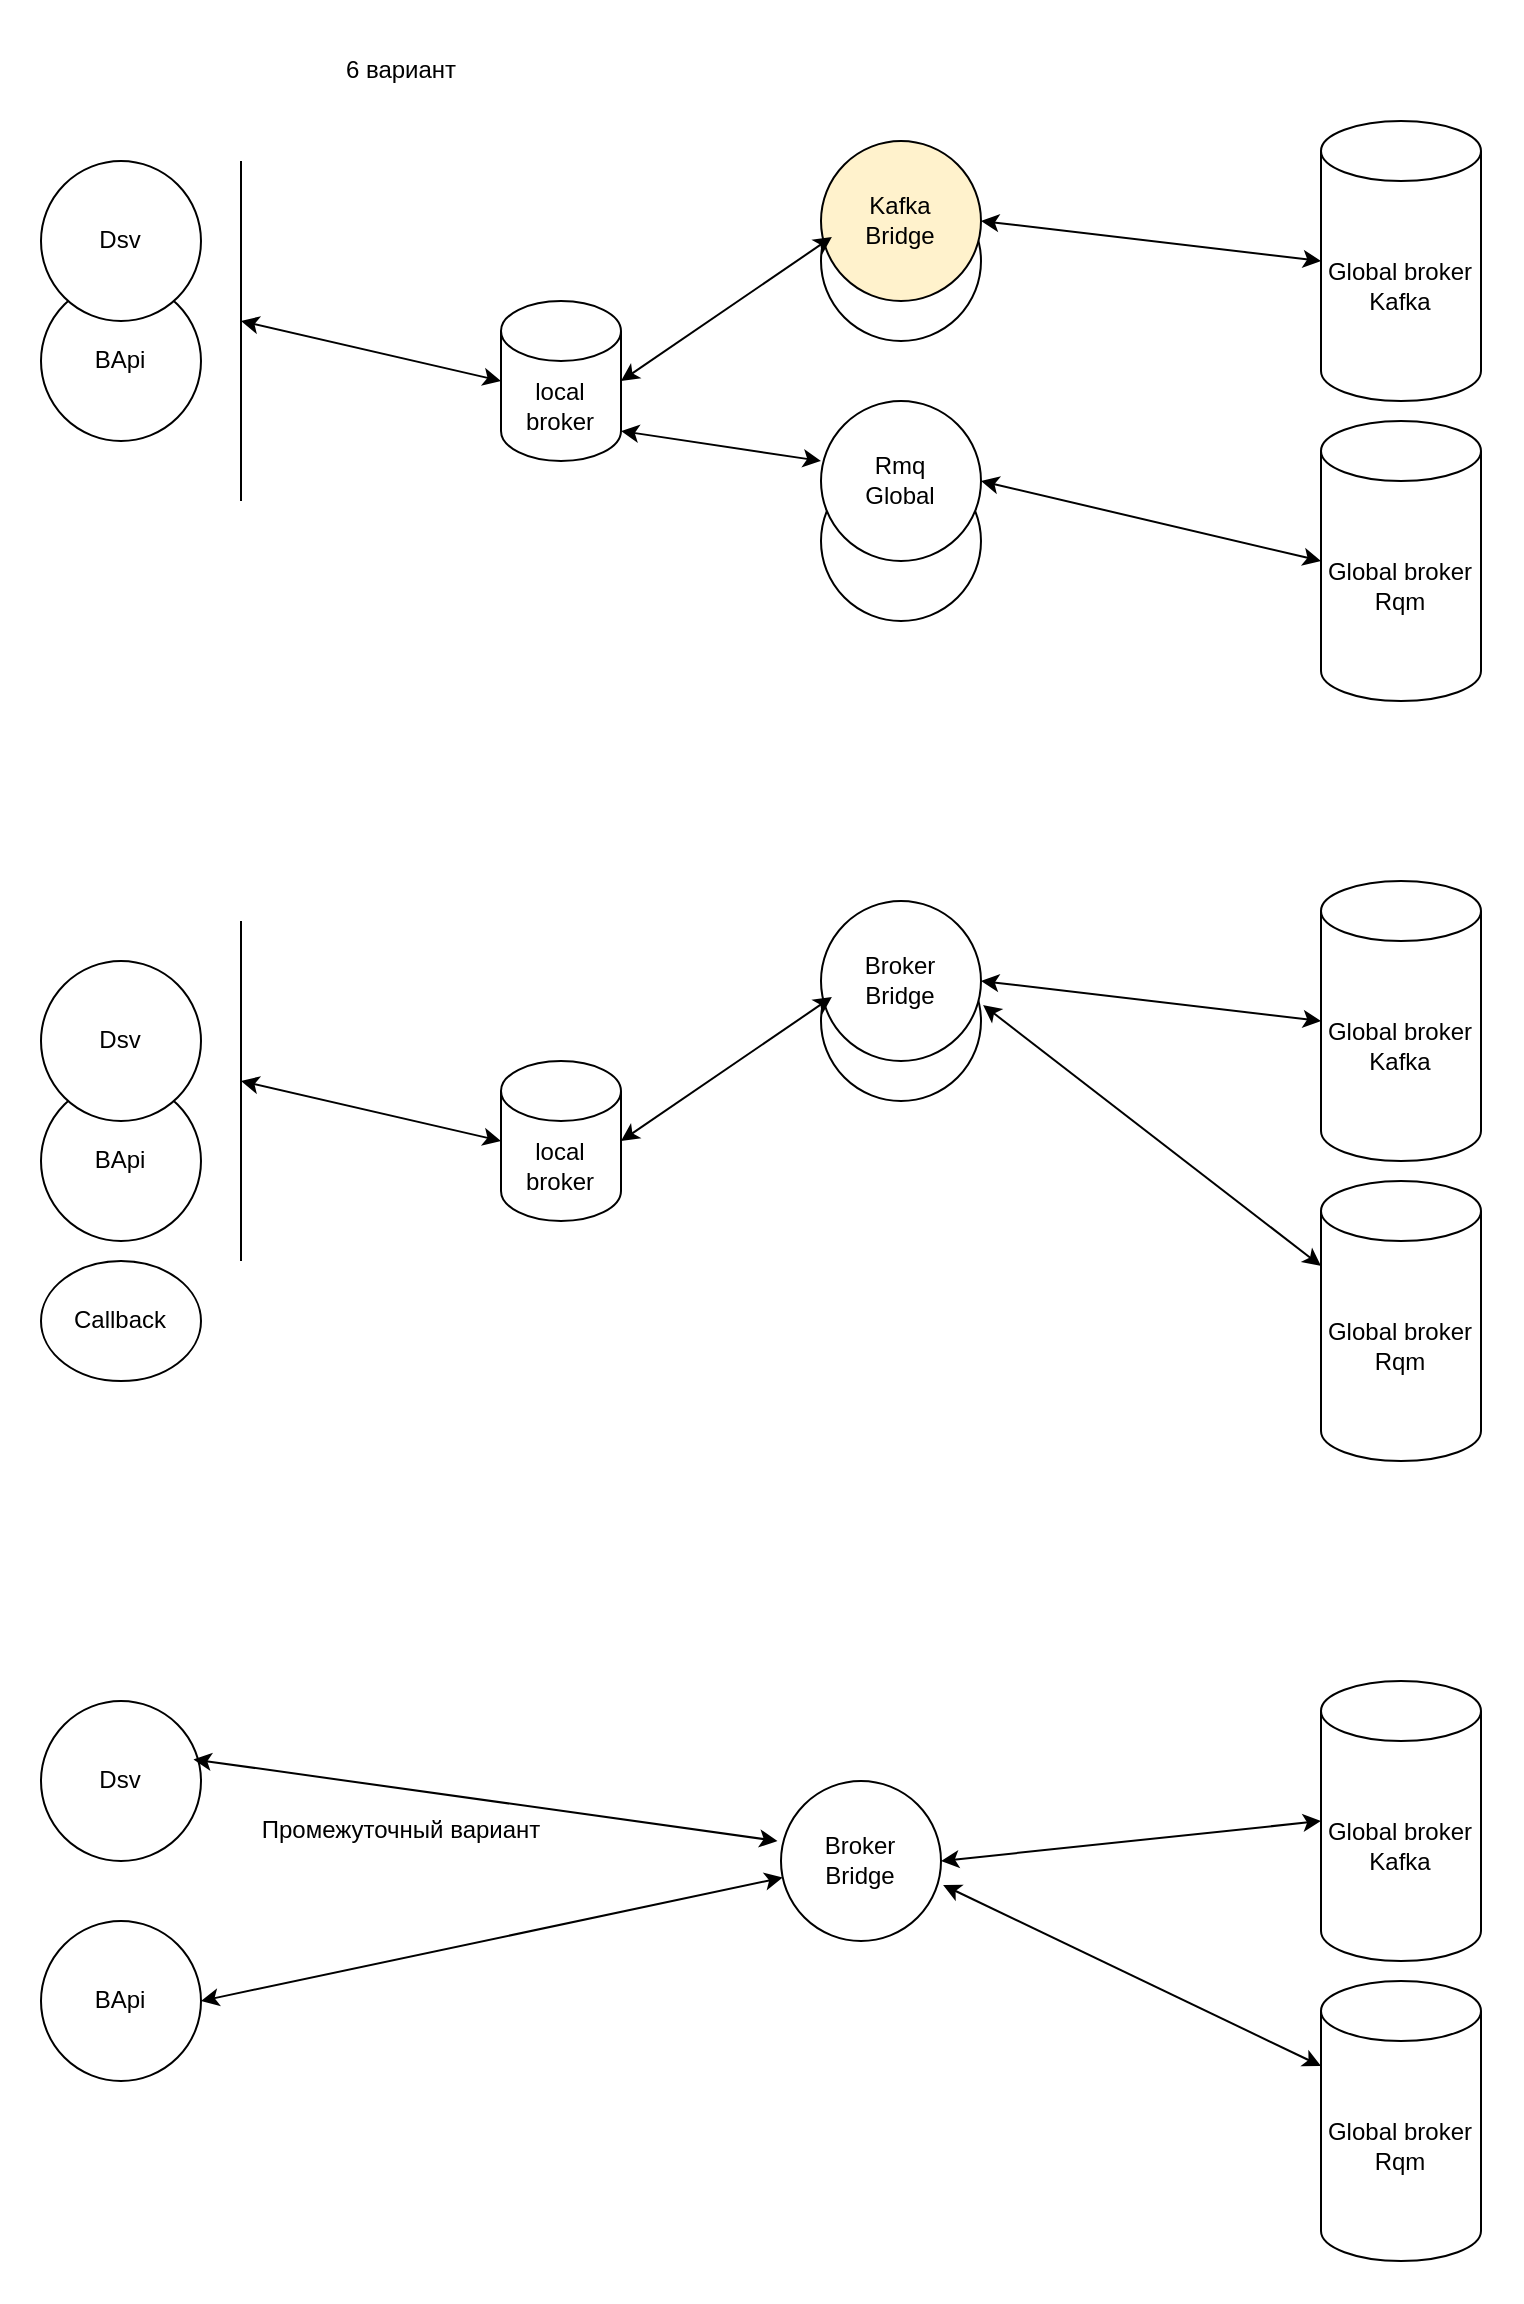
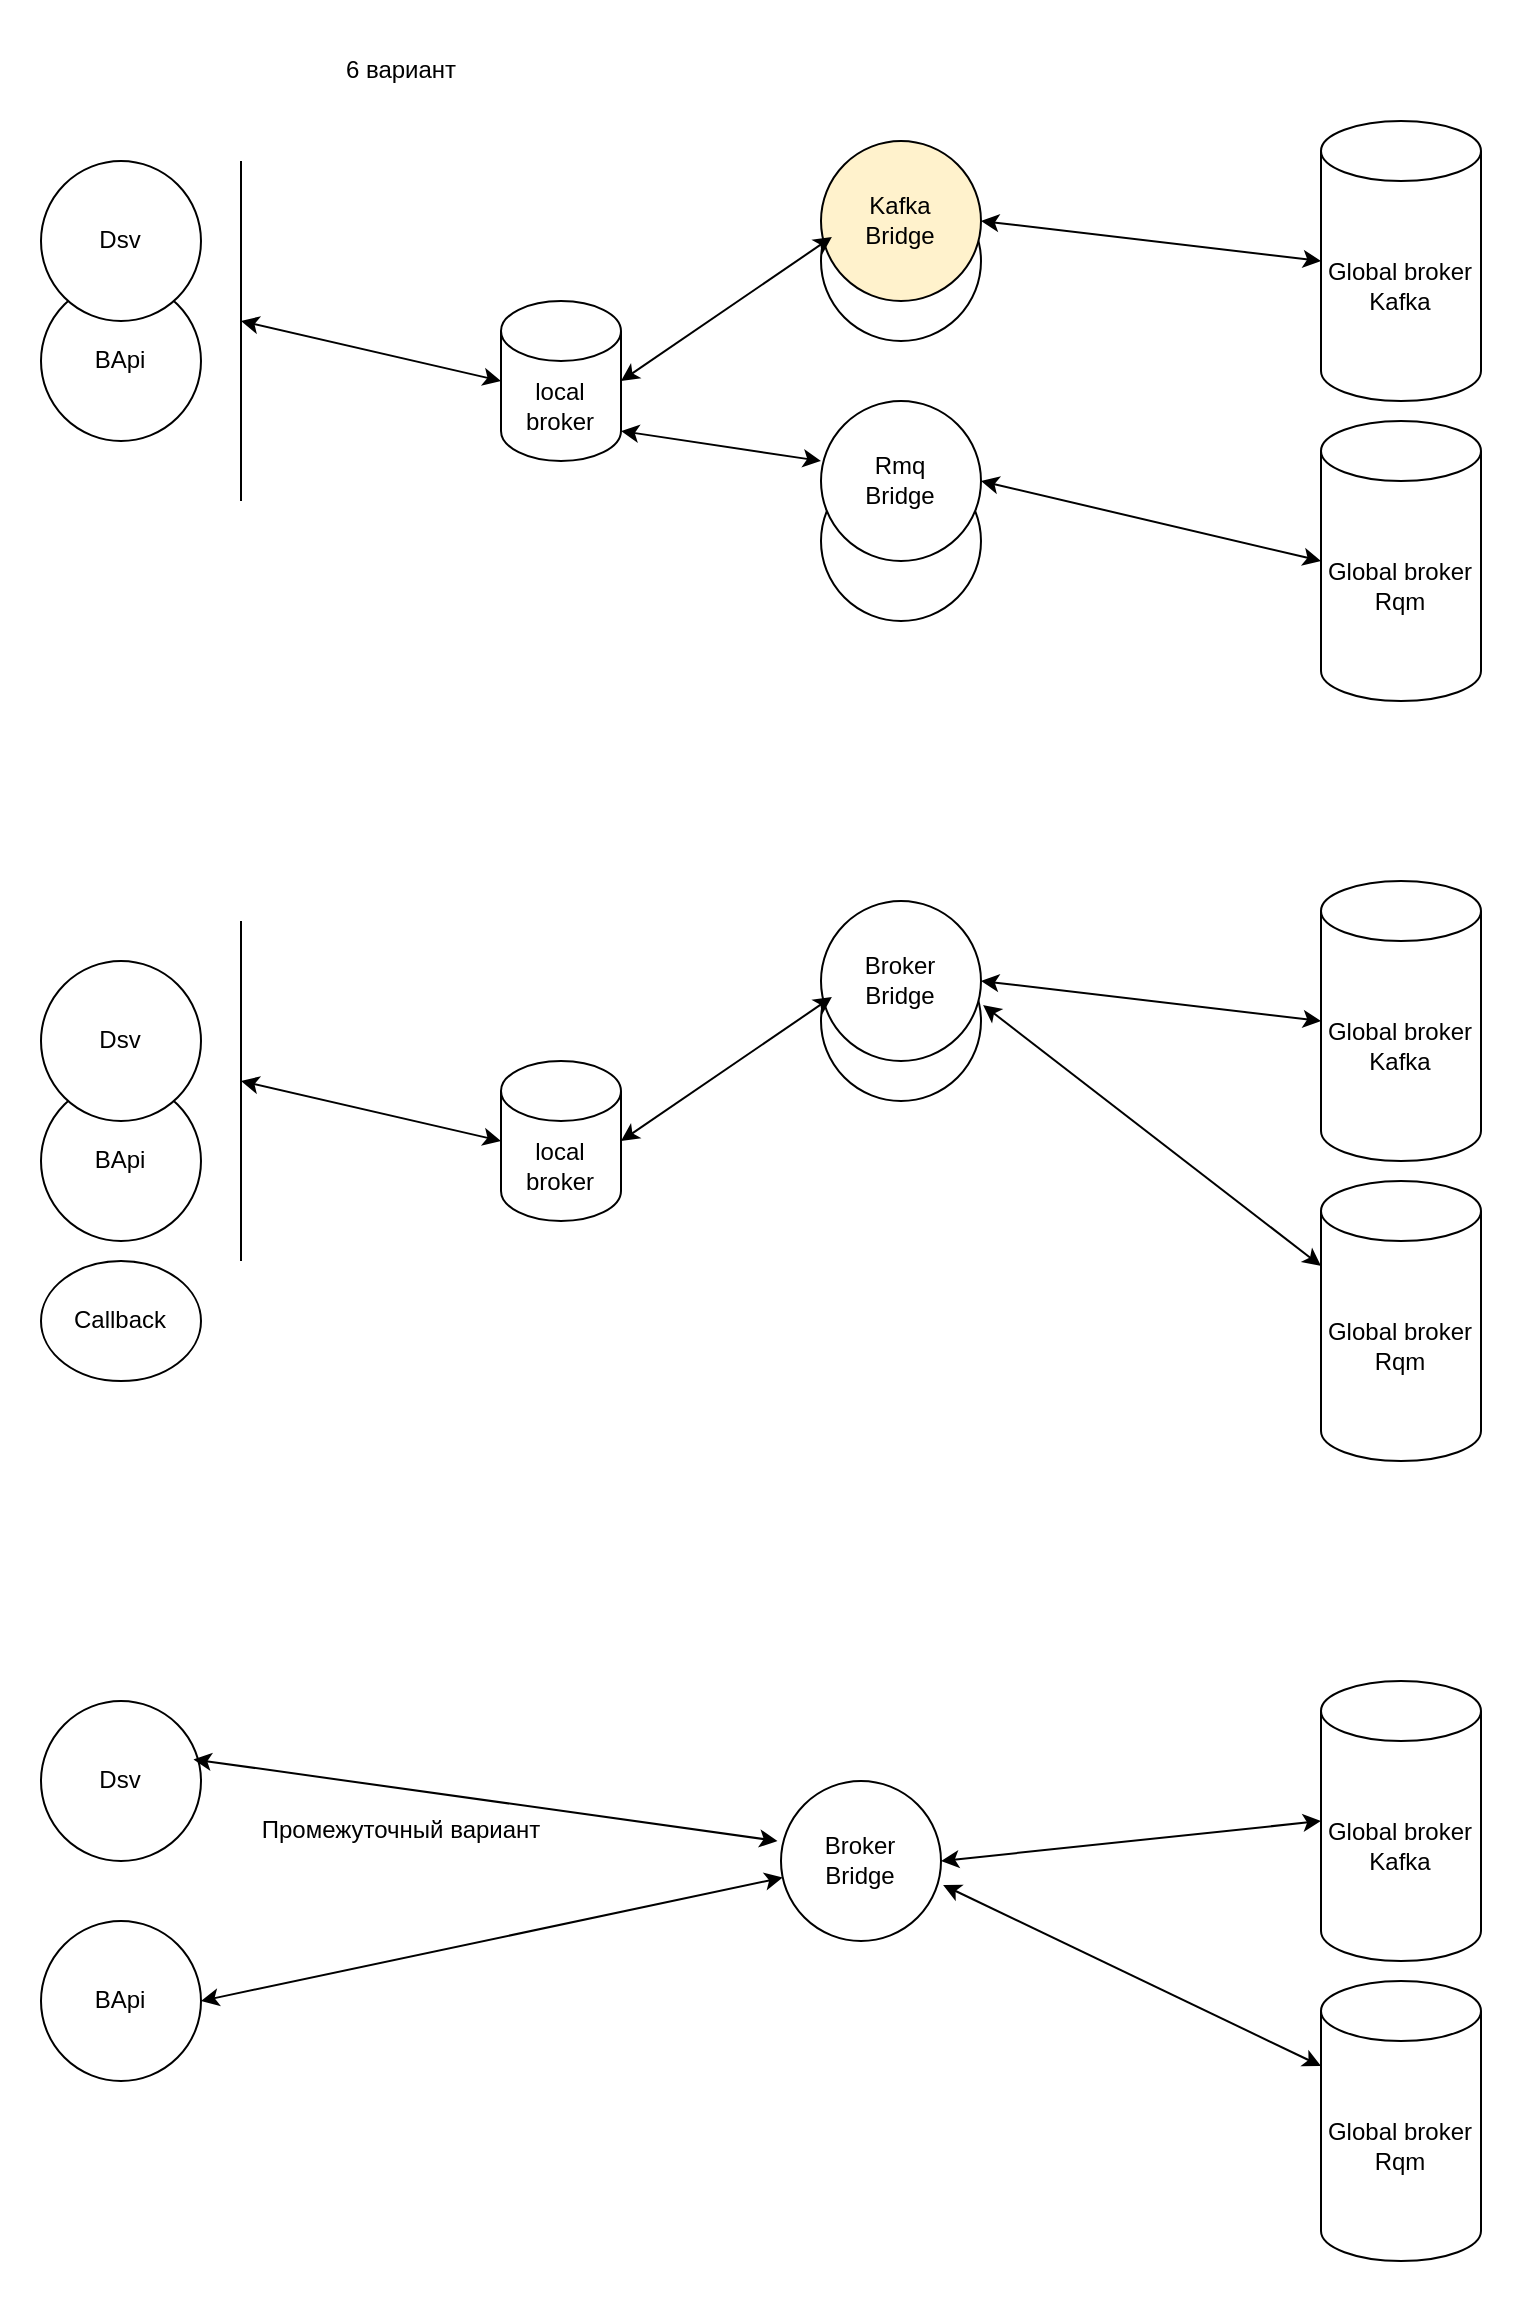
(901, 481) -> (901, 481)
